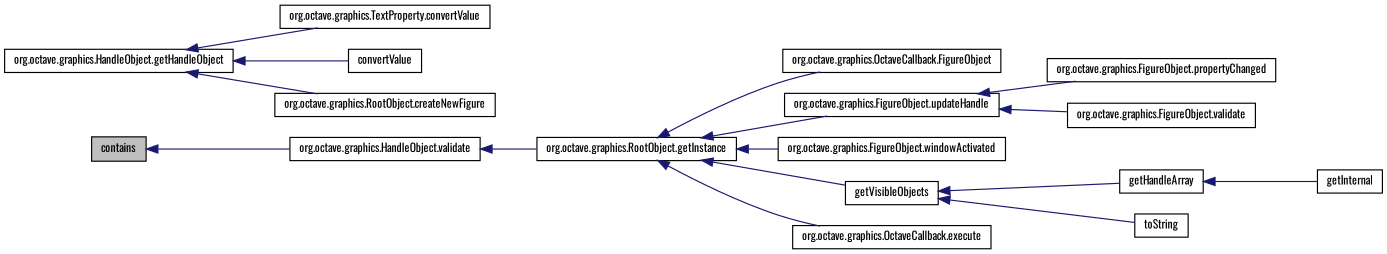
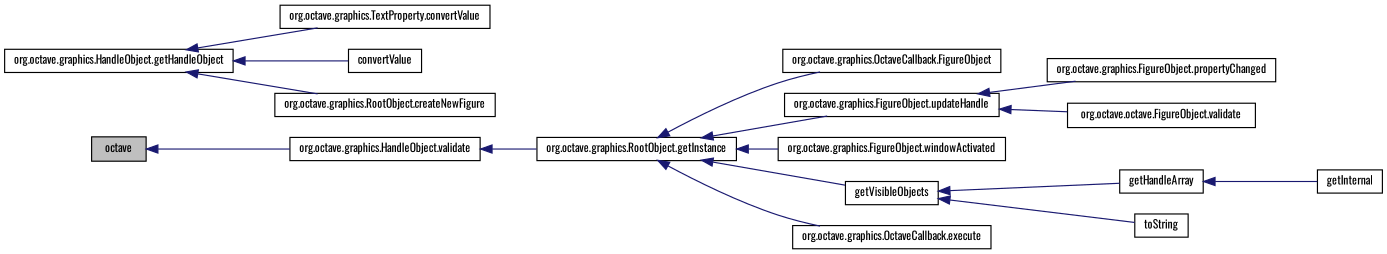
(1161, 115) -> (1161, 115)
(119, 149) -> (119, 149)
